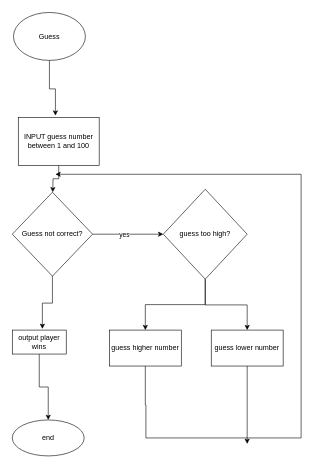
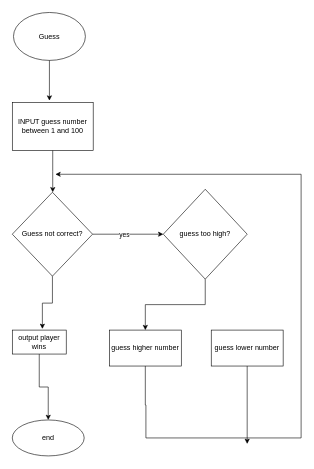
(59, 141) -> (53, 126)
(248, 324) -> none
